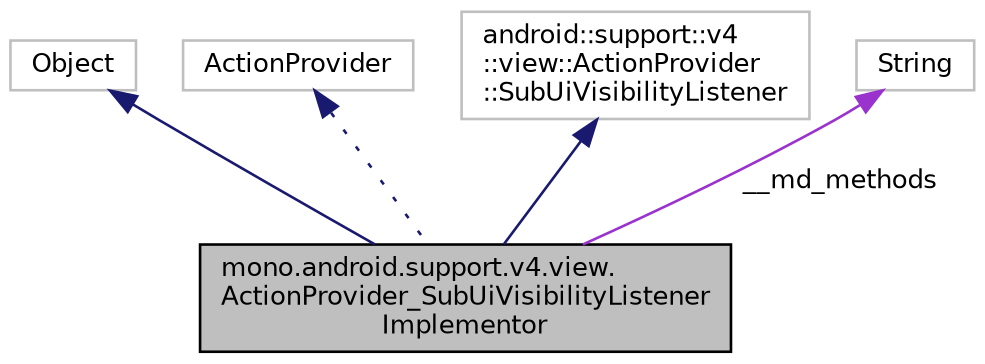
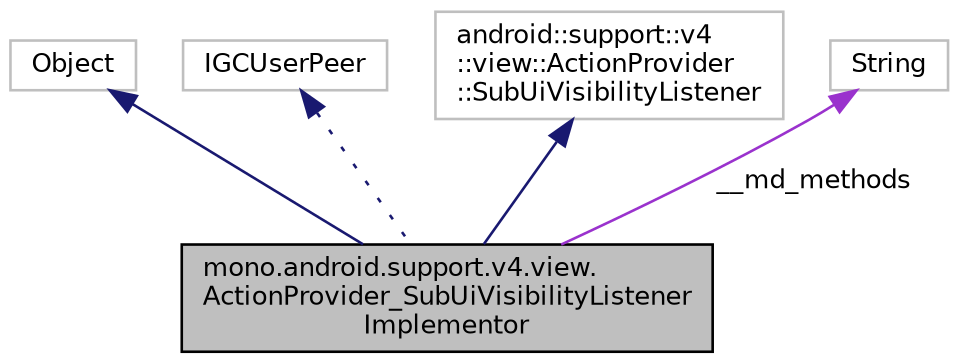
(298, 65) -> (285, 65)
